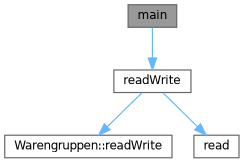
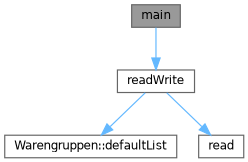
(88, 146) -> (91, 146)
